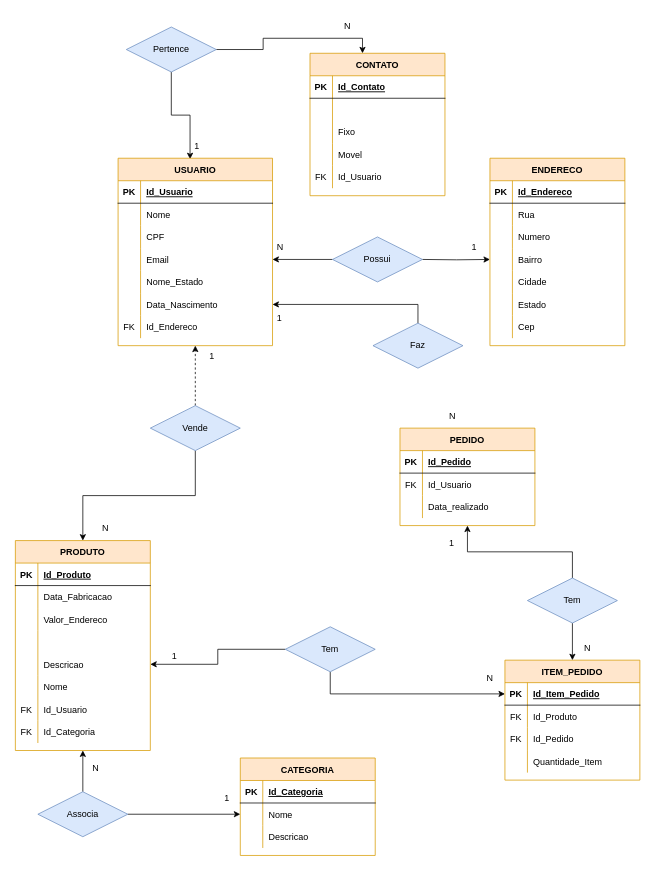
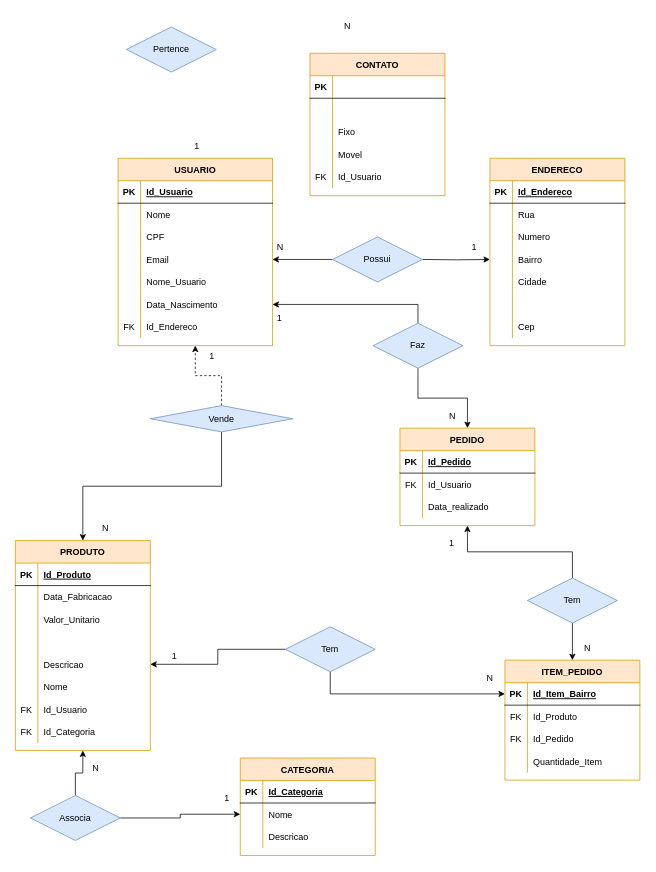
(289, 38) -> none
(389, 87) -> none
(171, 94) -> none
(174, 282) -> (175, 282)
(569, 304) -> none
none -> (468, 409)
(195, 428) -> (222, 419)
(78, 620) -> (75, 620)
(567, 694) -> (567, 694)
(83, 814) -> (75, 818)
